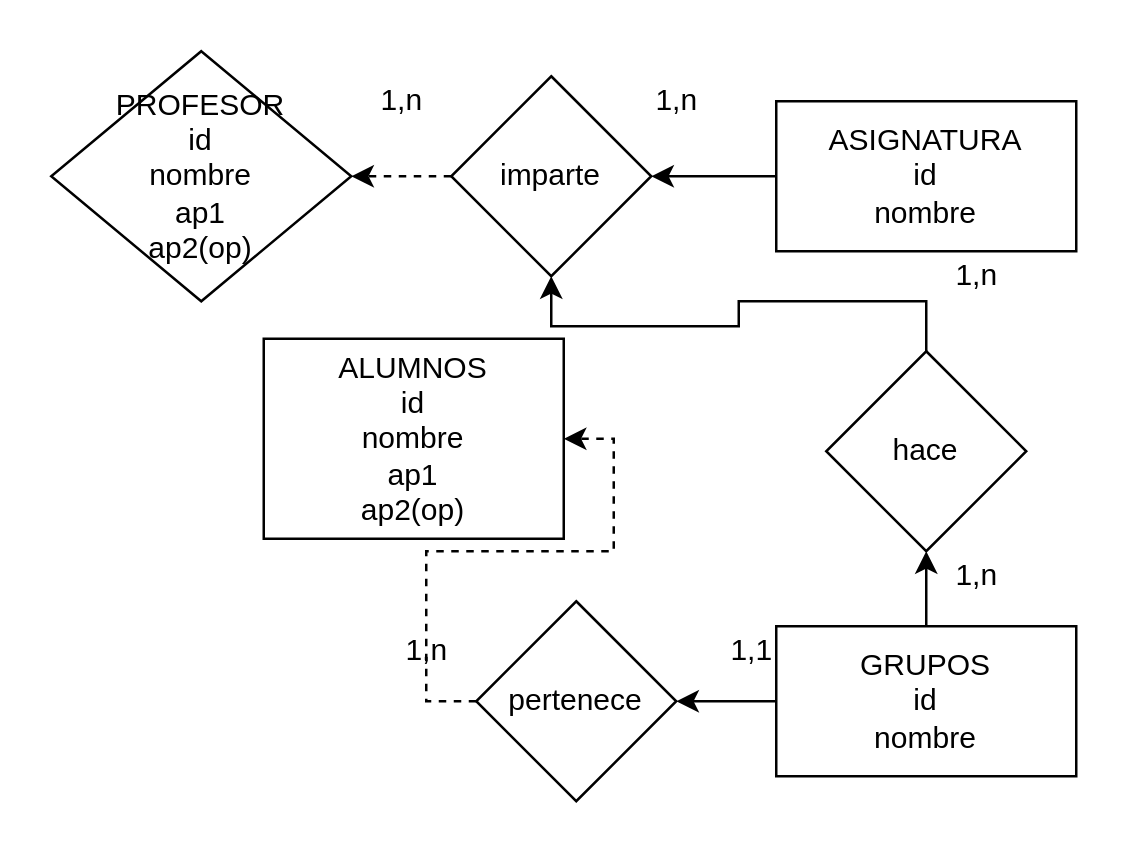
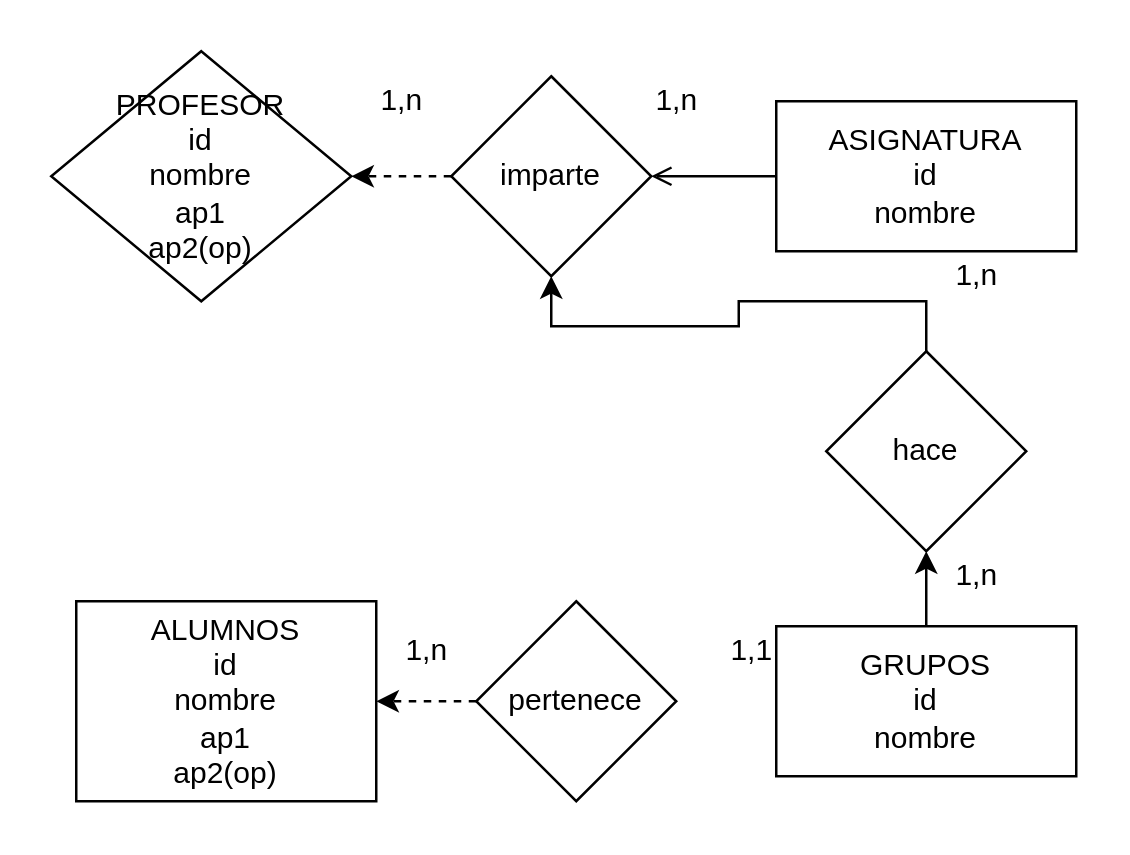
(669, 176) -> (665, 176)
(414, 439) -> (226, 701)
(734, 701) -> none
